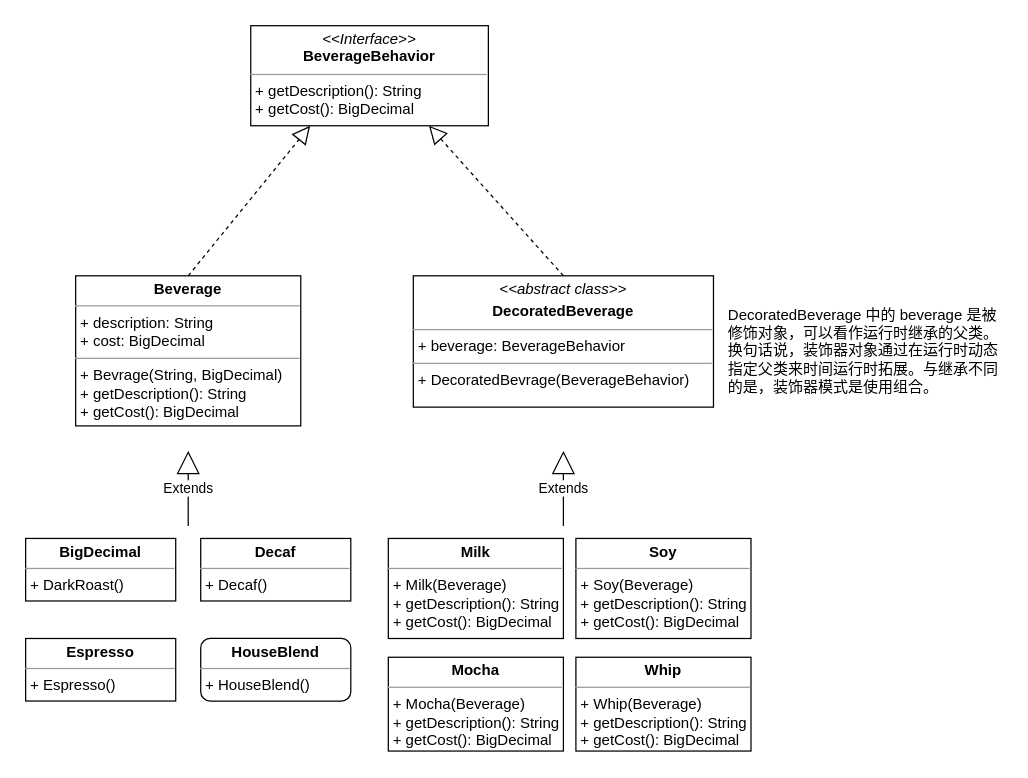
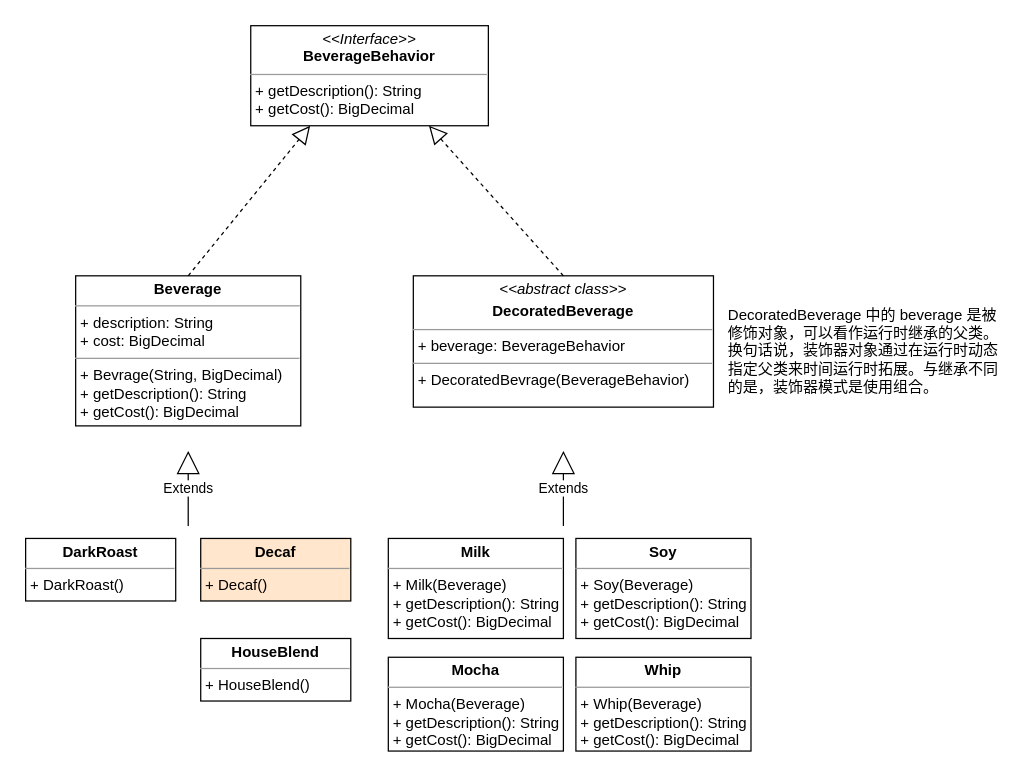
(78, 556) -> (78, 556)
(276, 569) -> (276, 569)
(101, 669) -> none
(276, 669) -> (276, 669)
